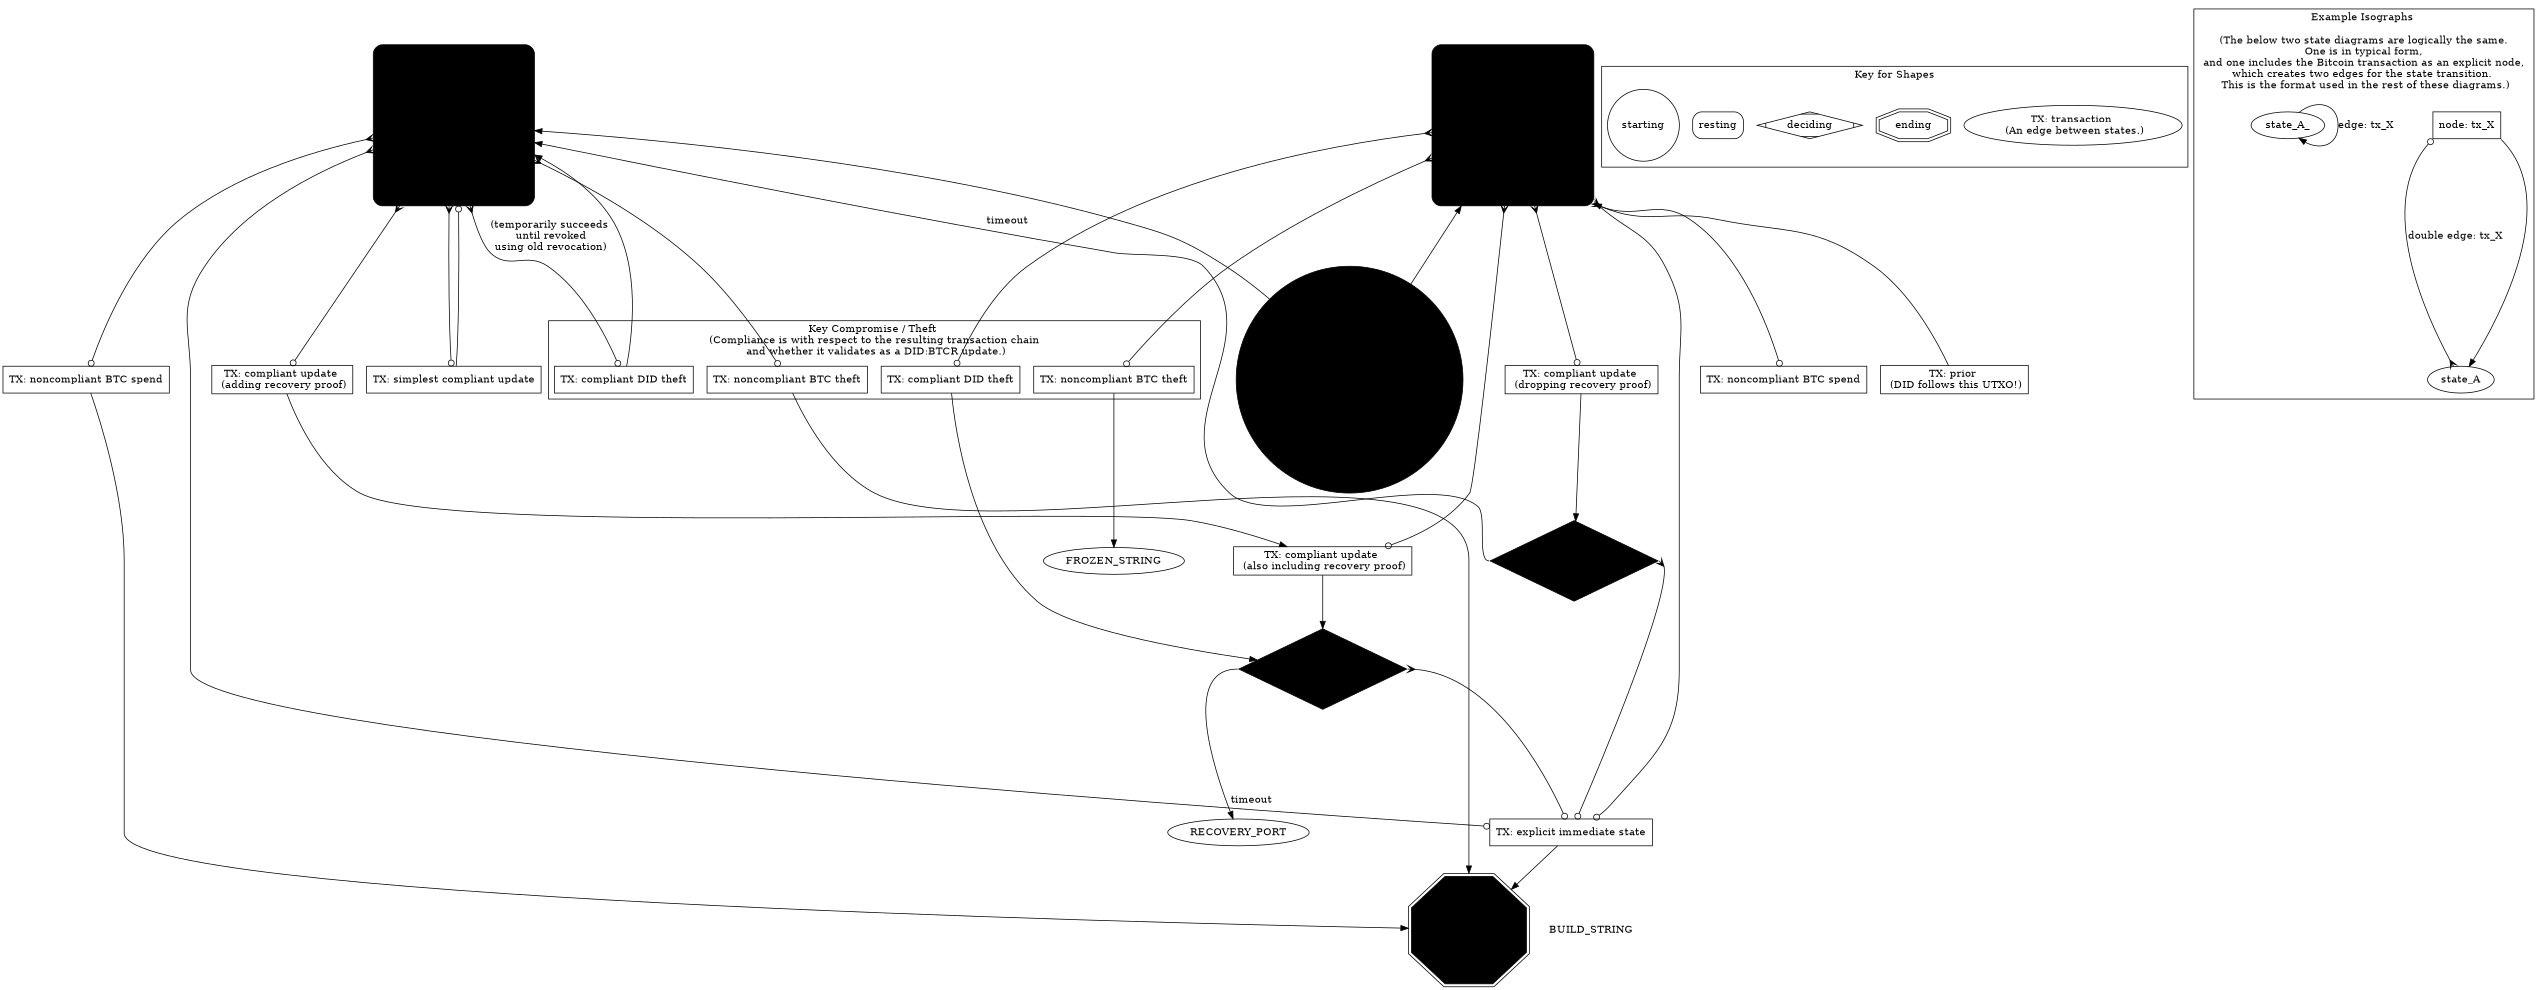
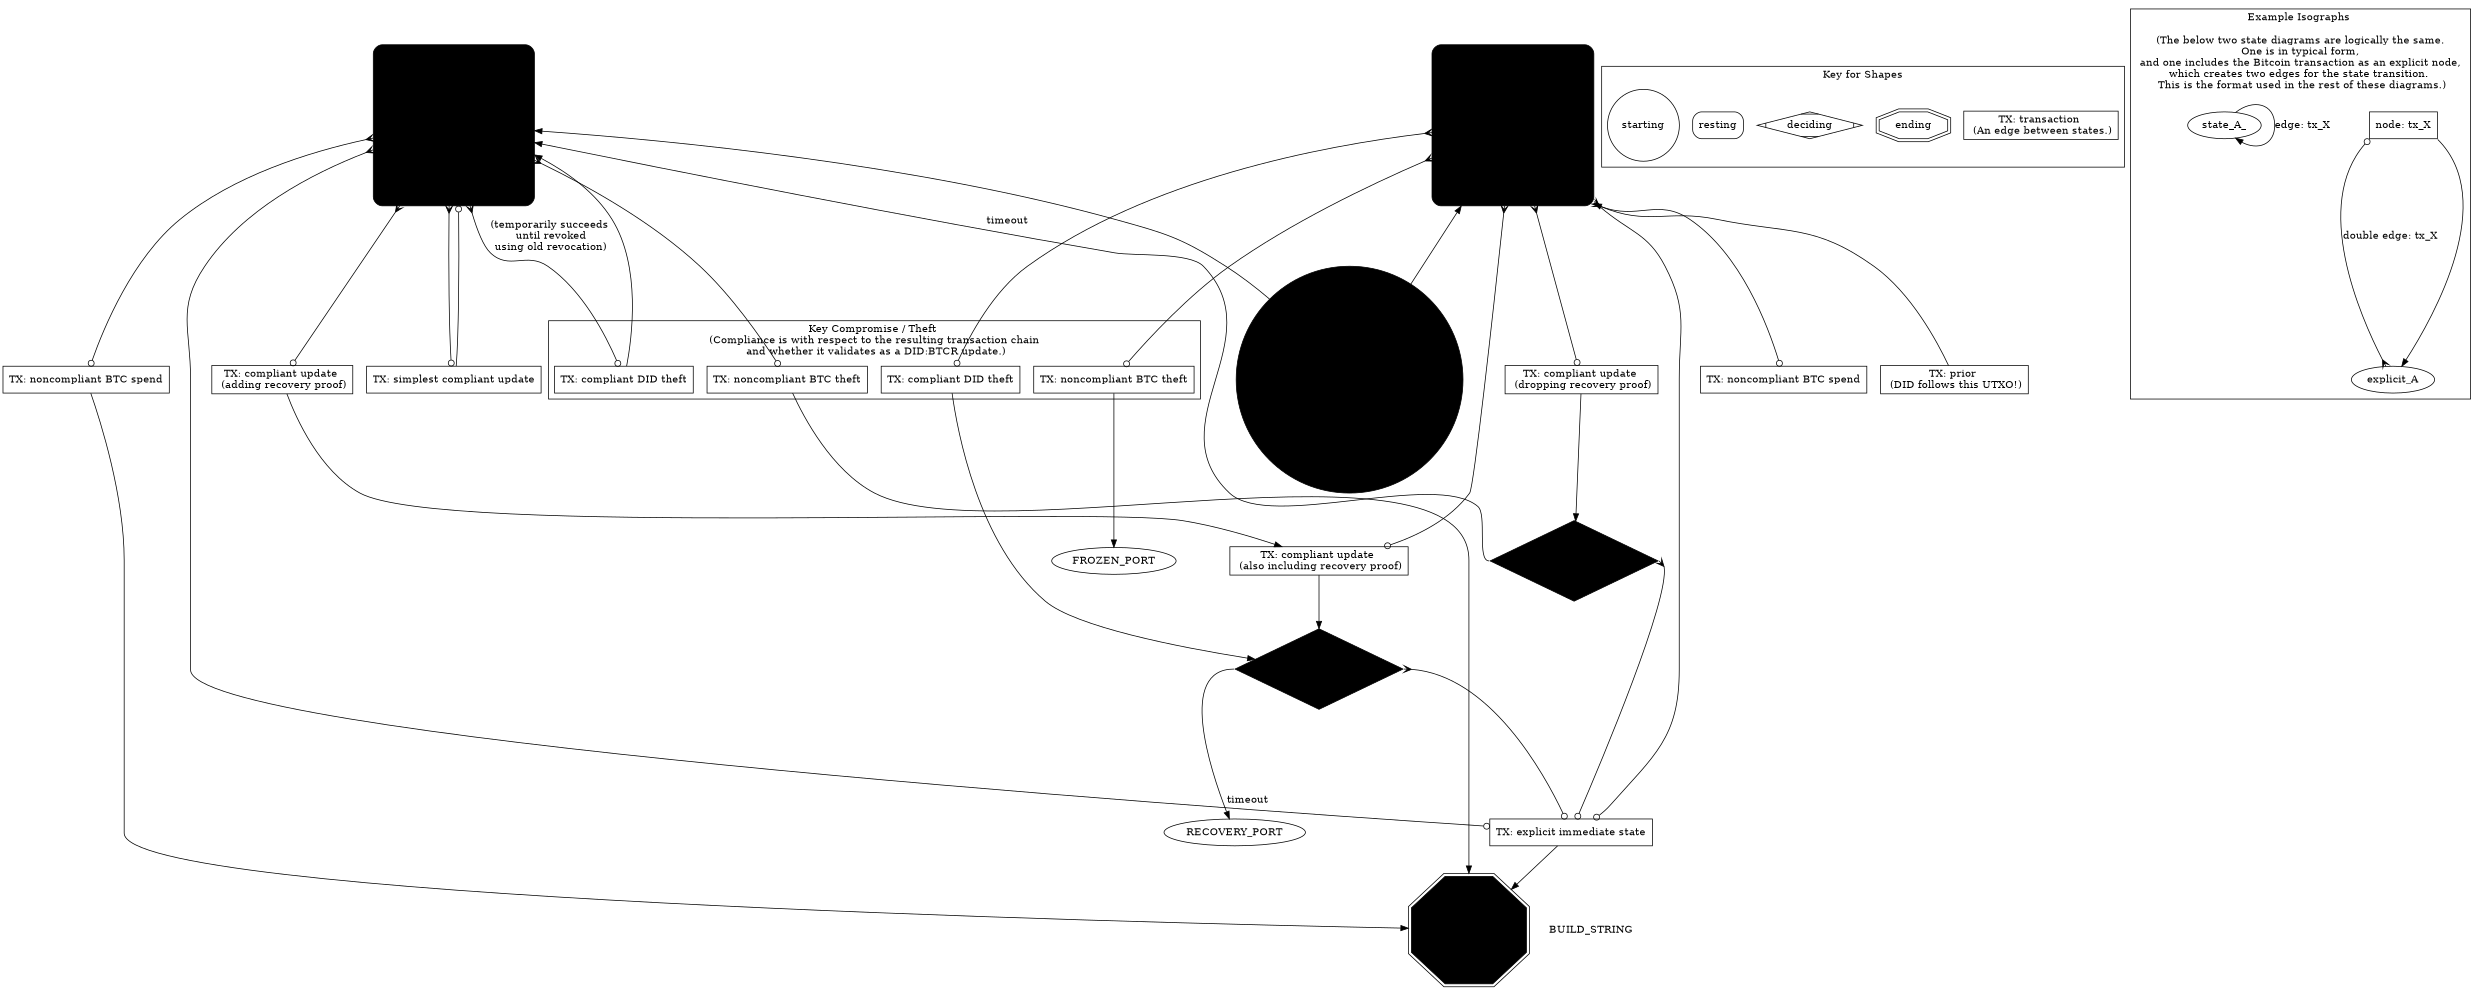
(2073, 125) -> (2041, 125)
(2461, 380) -> (2393, 380)
(1114, 561) -> (1114, 561)
